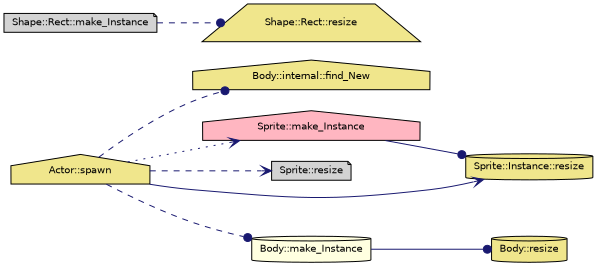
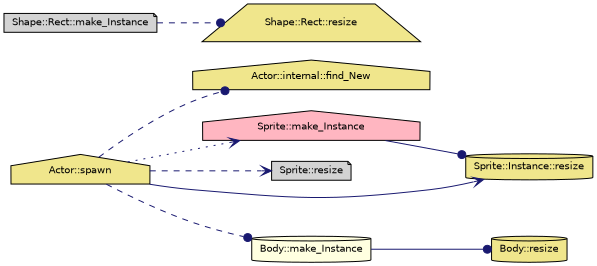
(311, 76) -> (311, 76)
